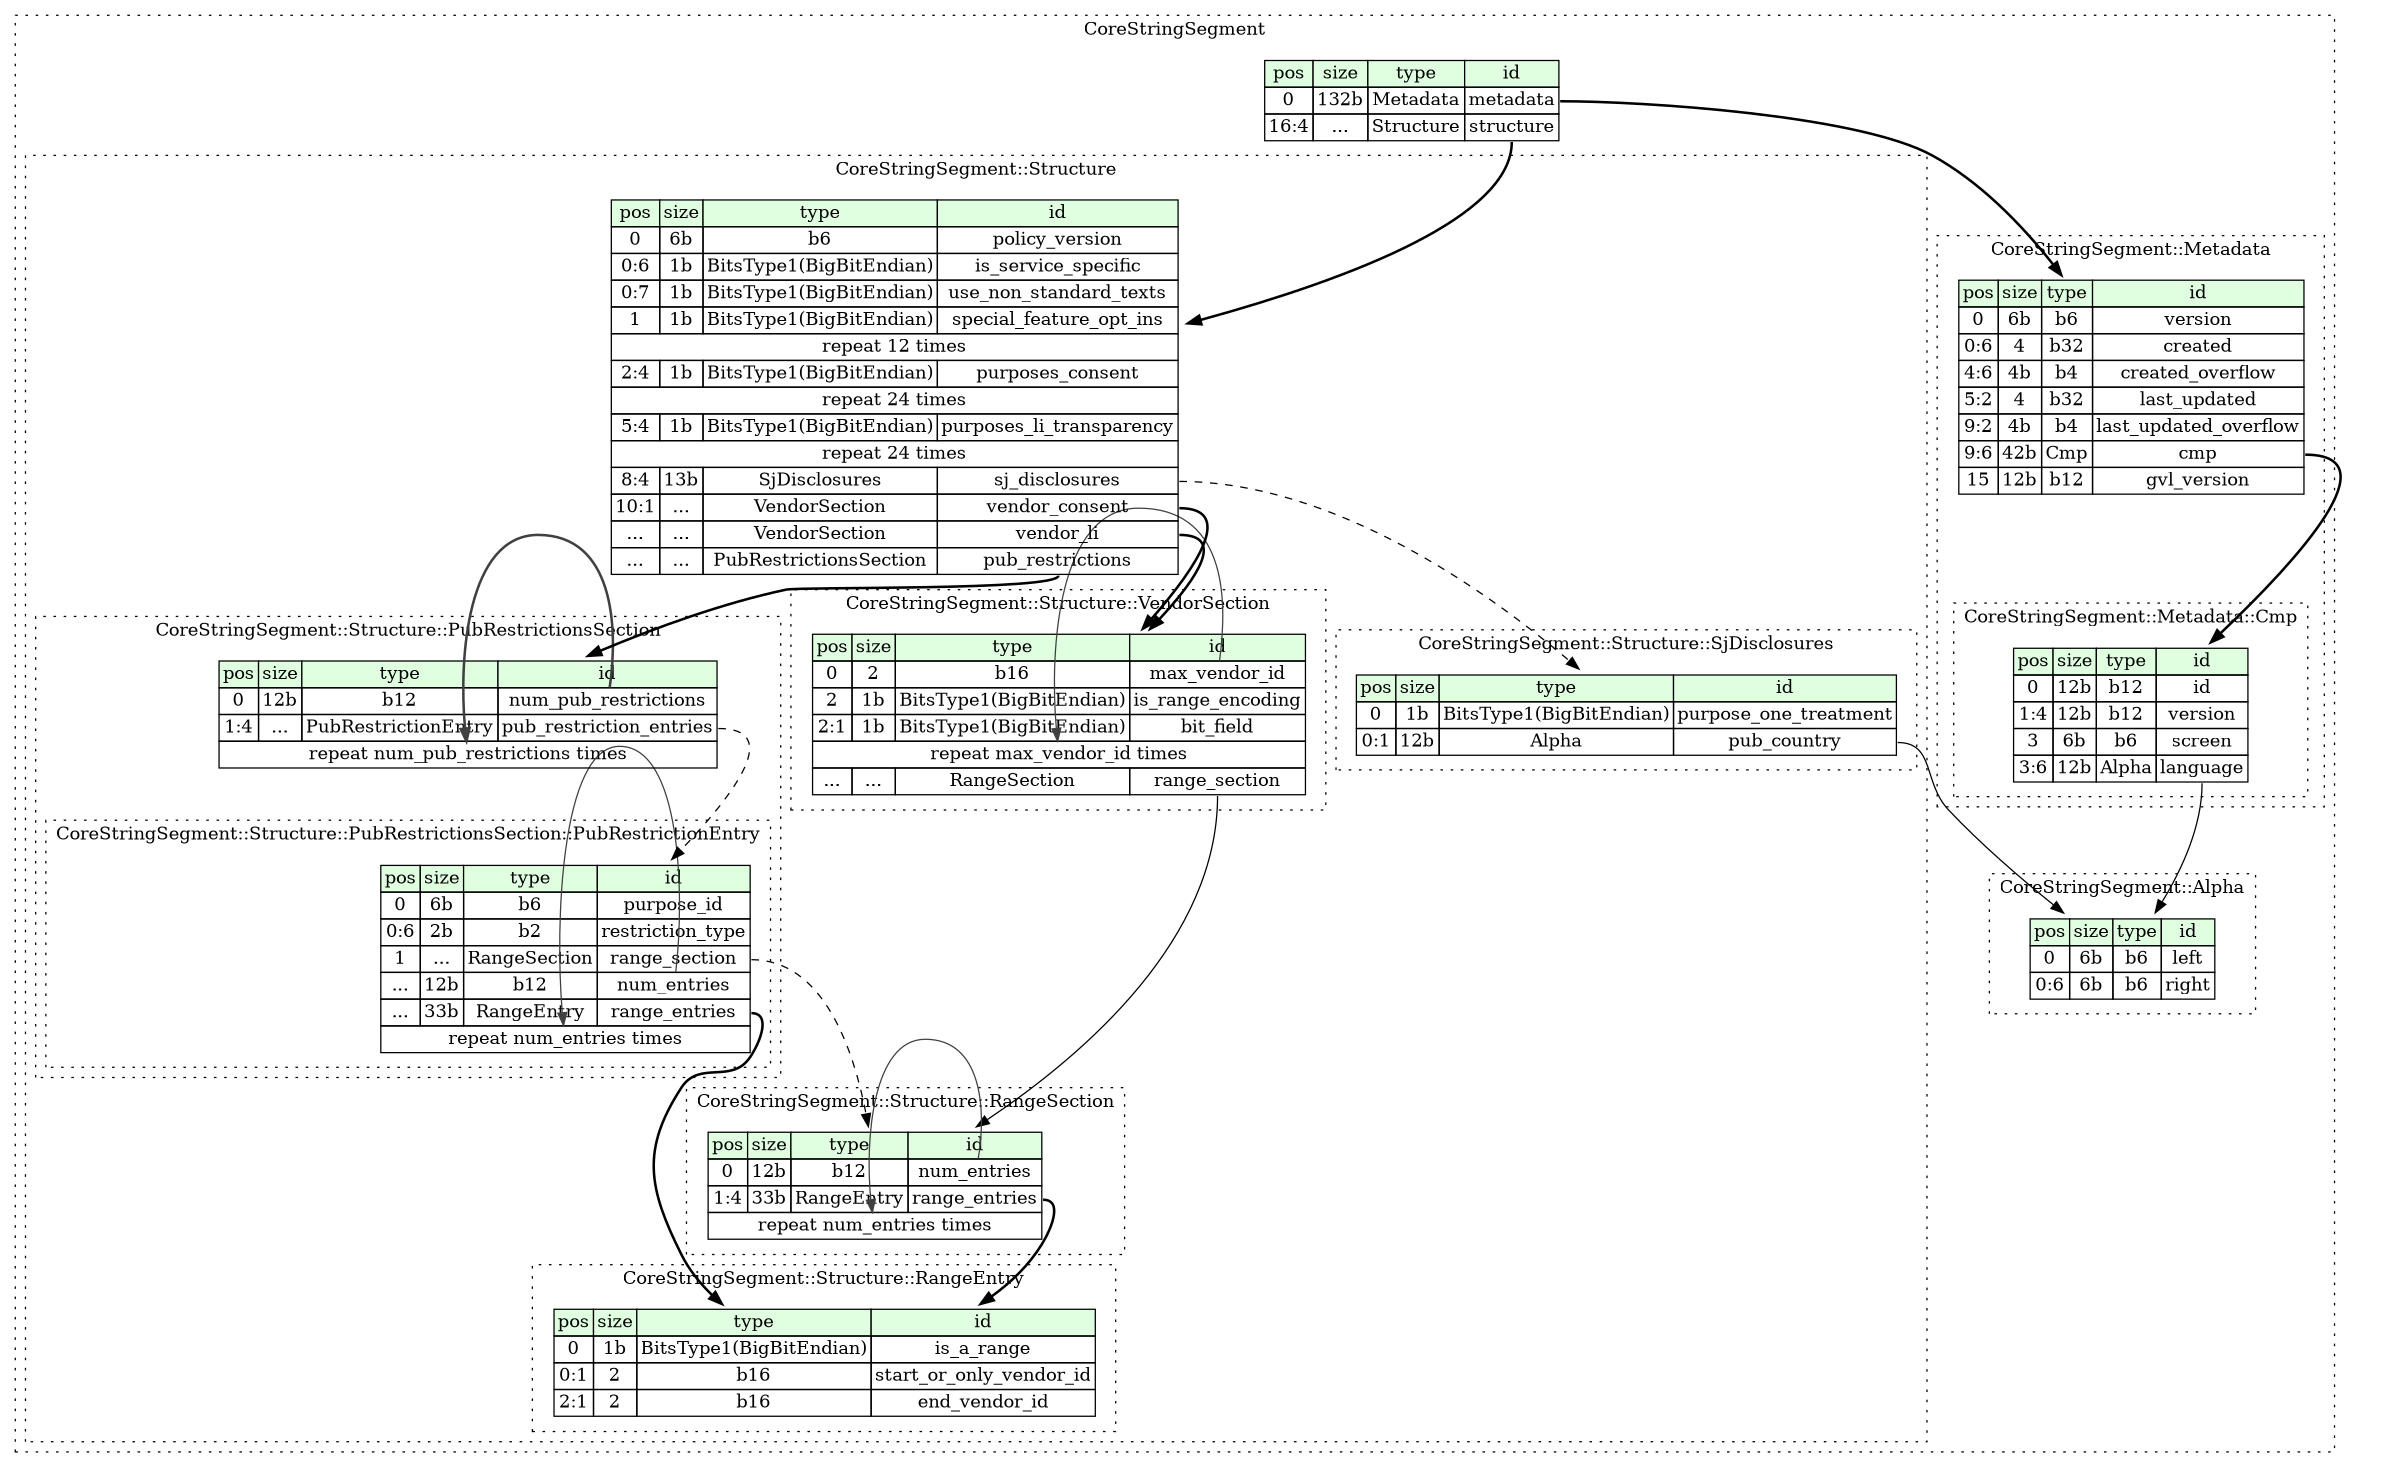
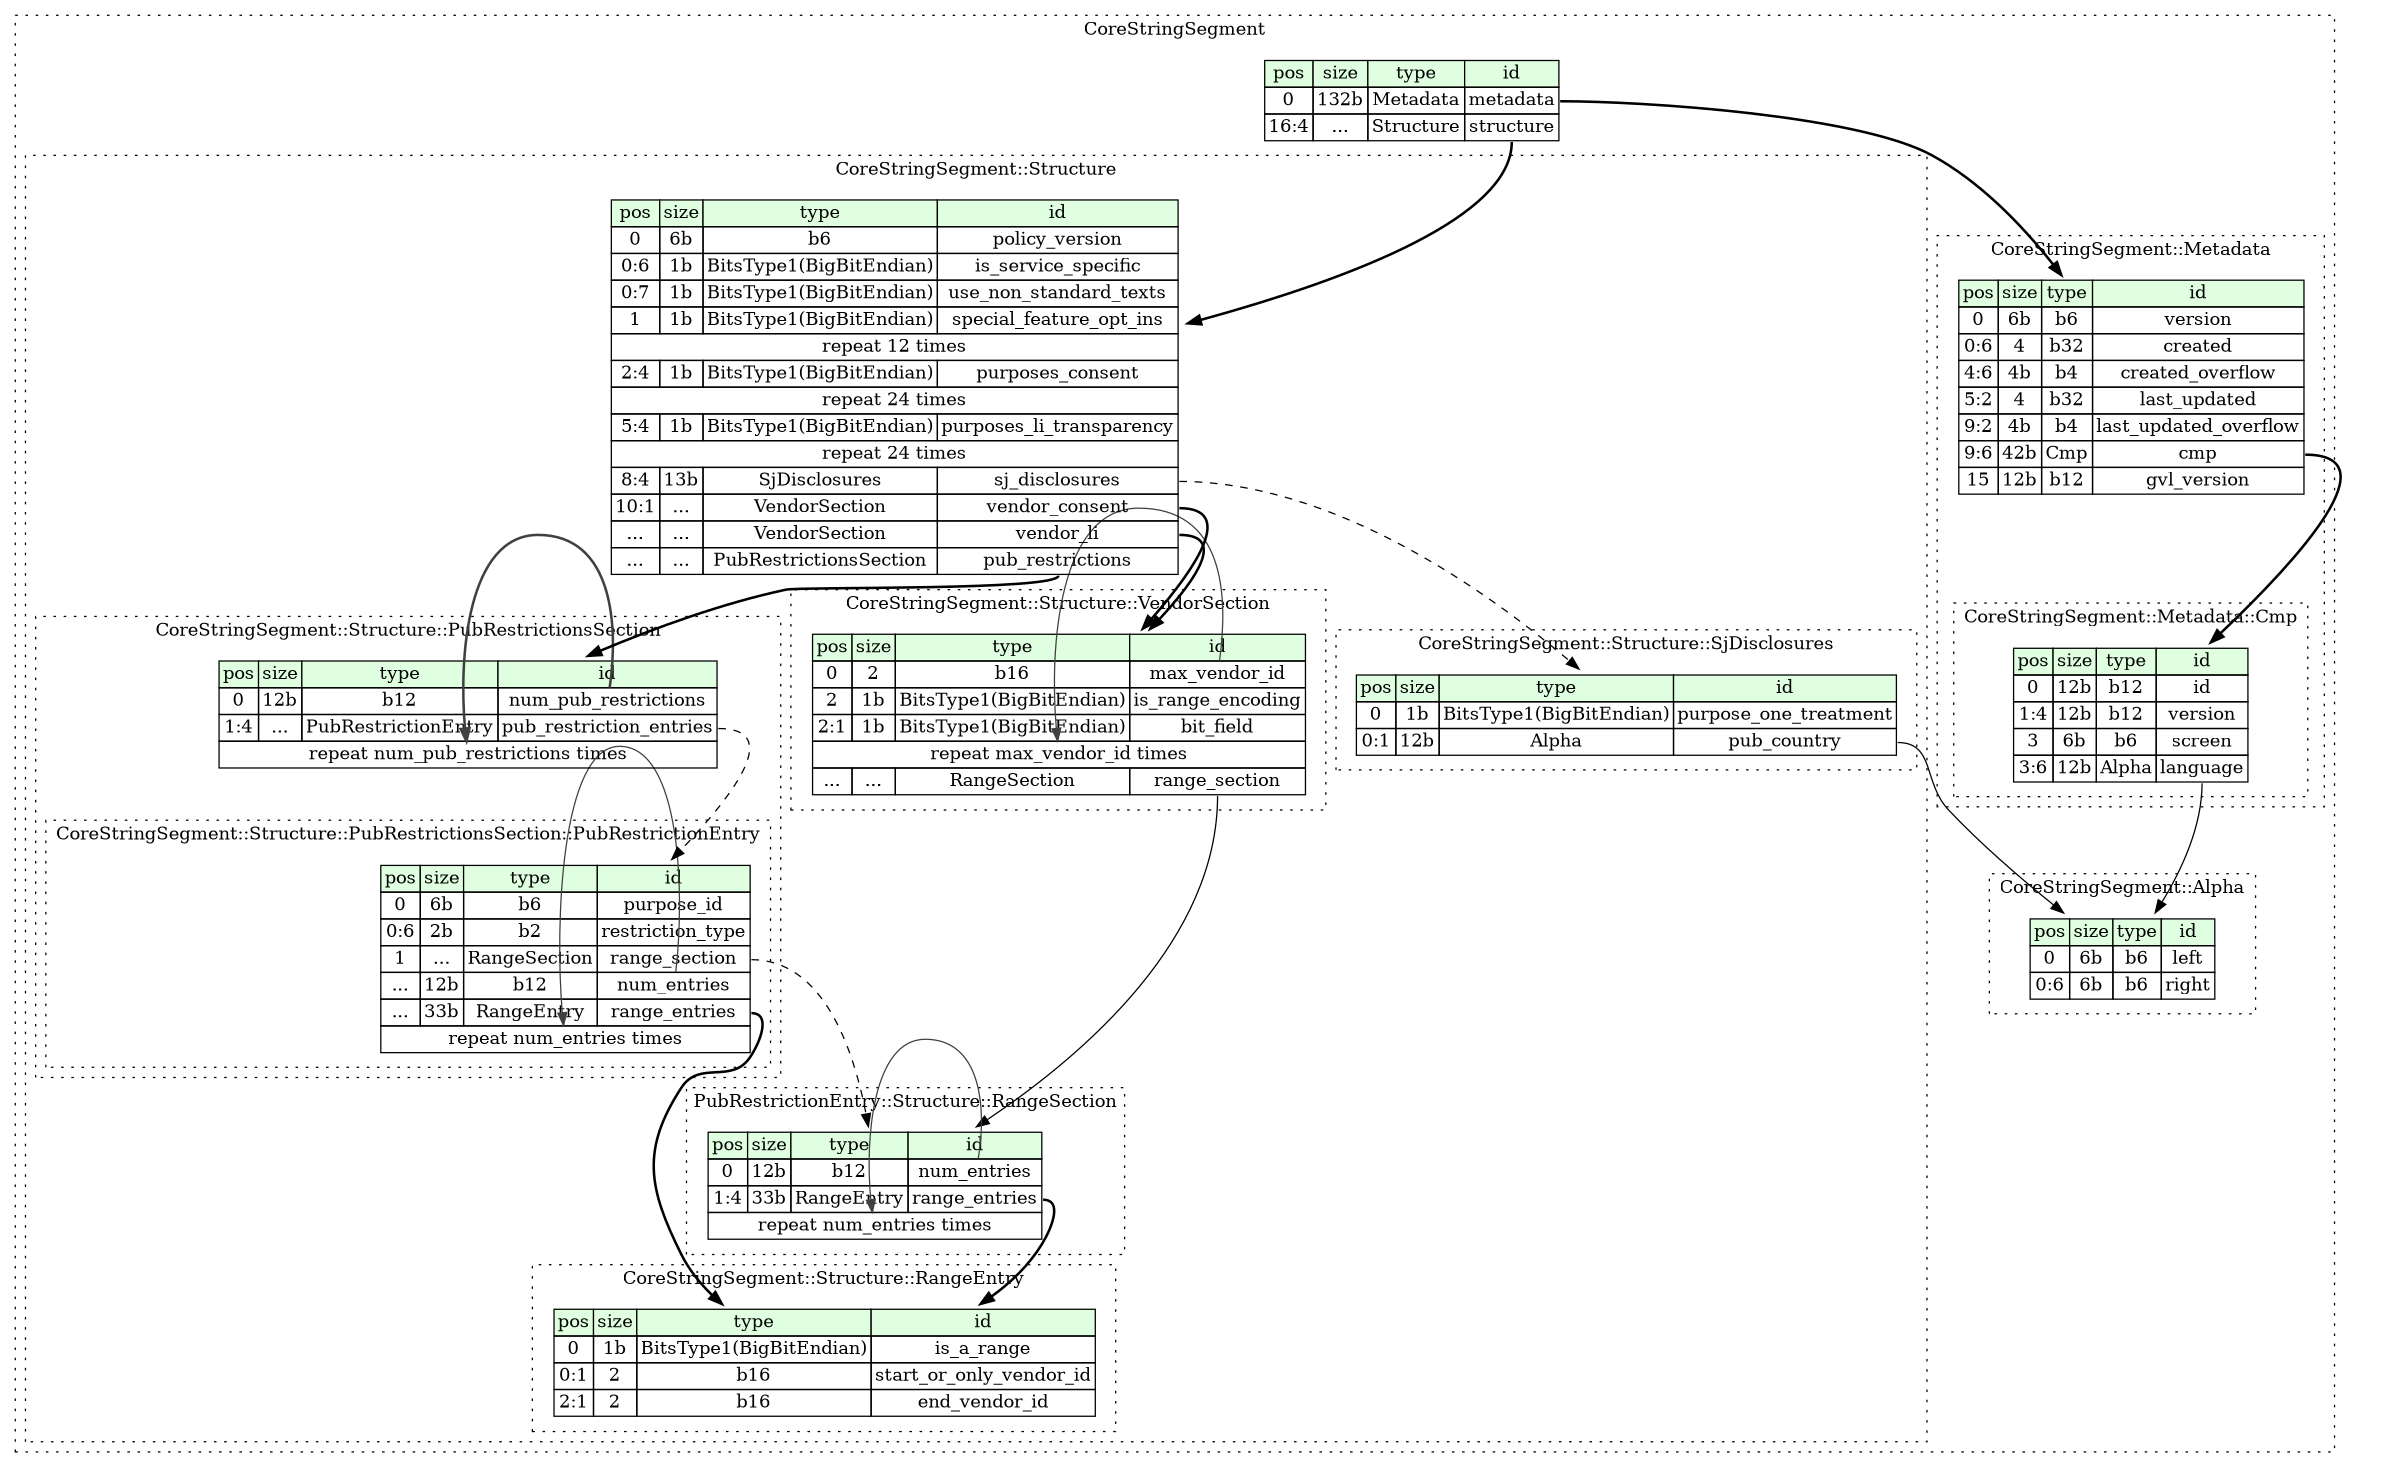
(906, 1102) -> (906, 1102)
